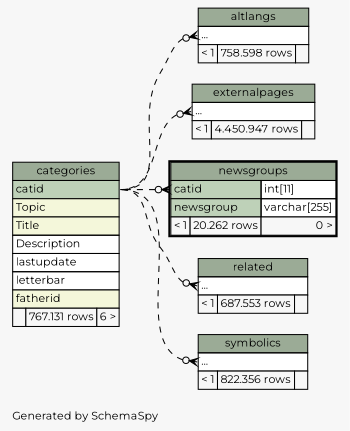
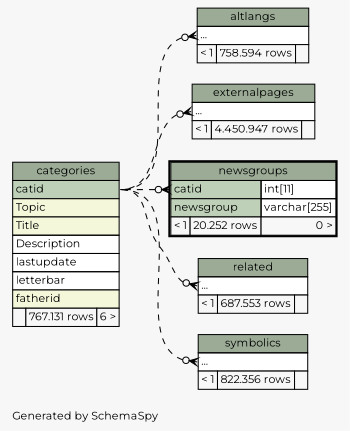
(257, 53) -> (256, 53)
(226, 226) -> (226, 226)
